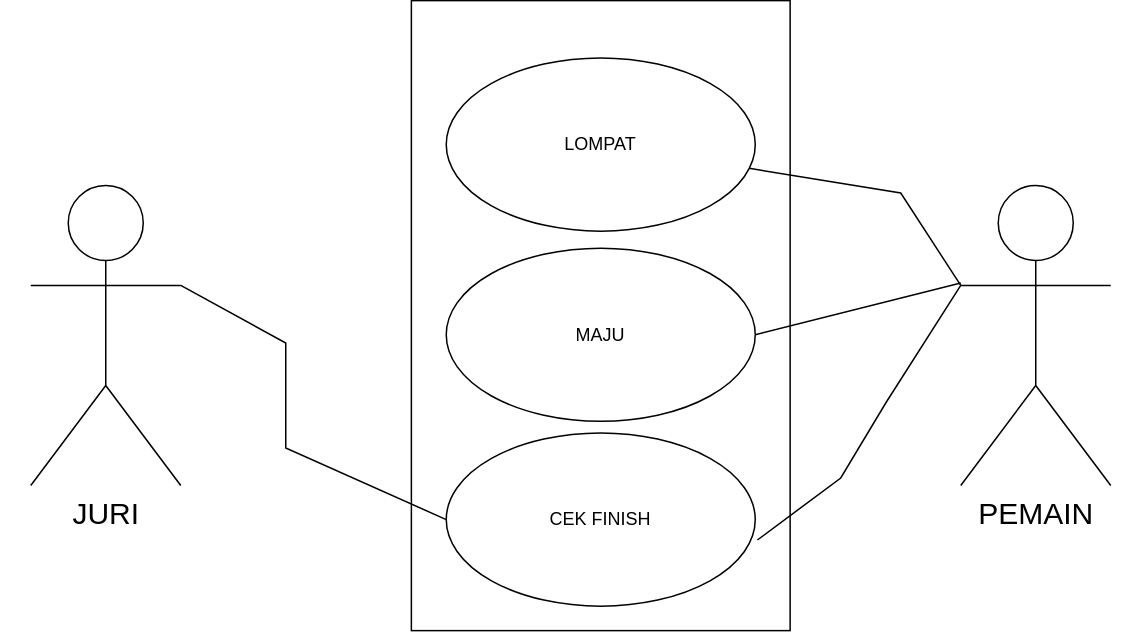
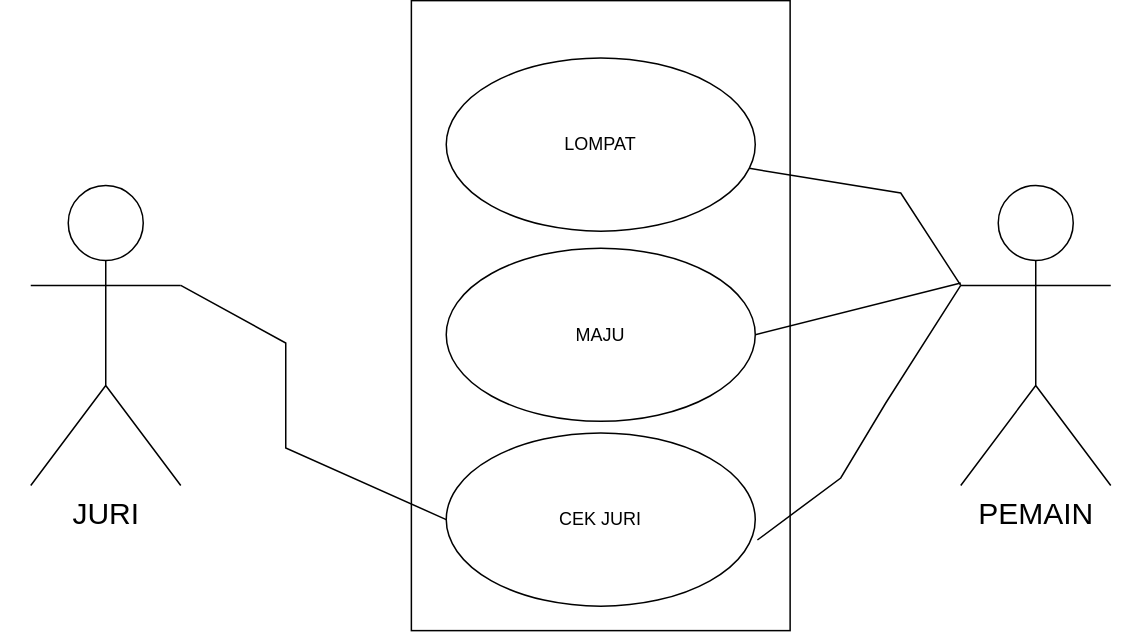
(601, 520) -> (601, 520)
